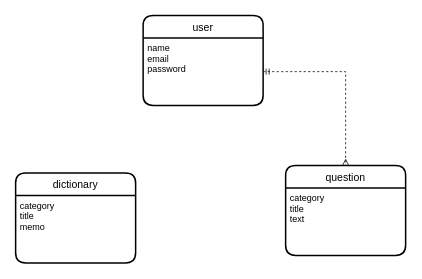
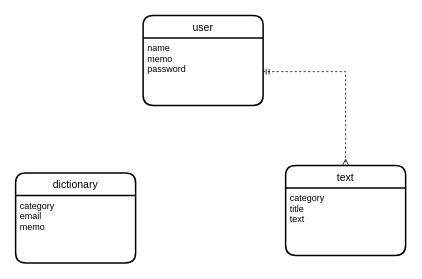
(157, 48) -> (157, 48)
(345, 177) -> (345, 177)
(40, 206) -> (40, 206)
